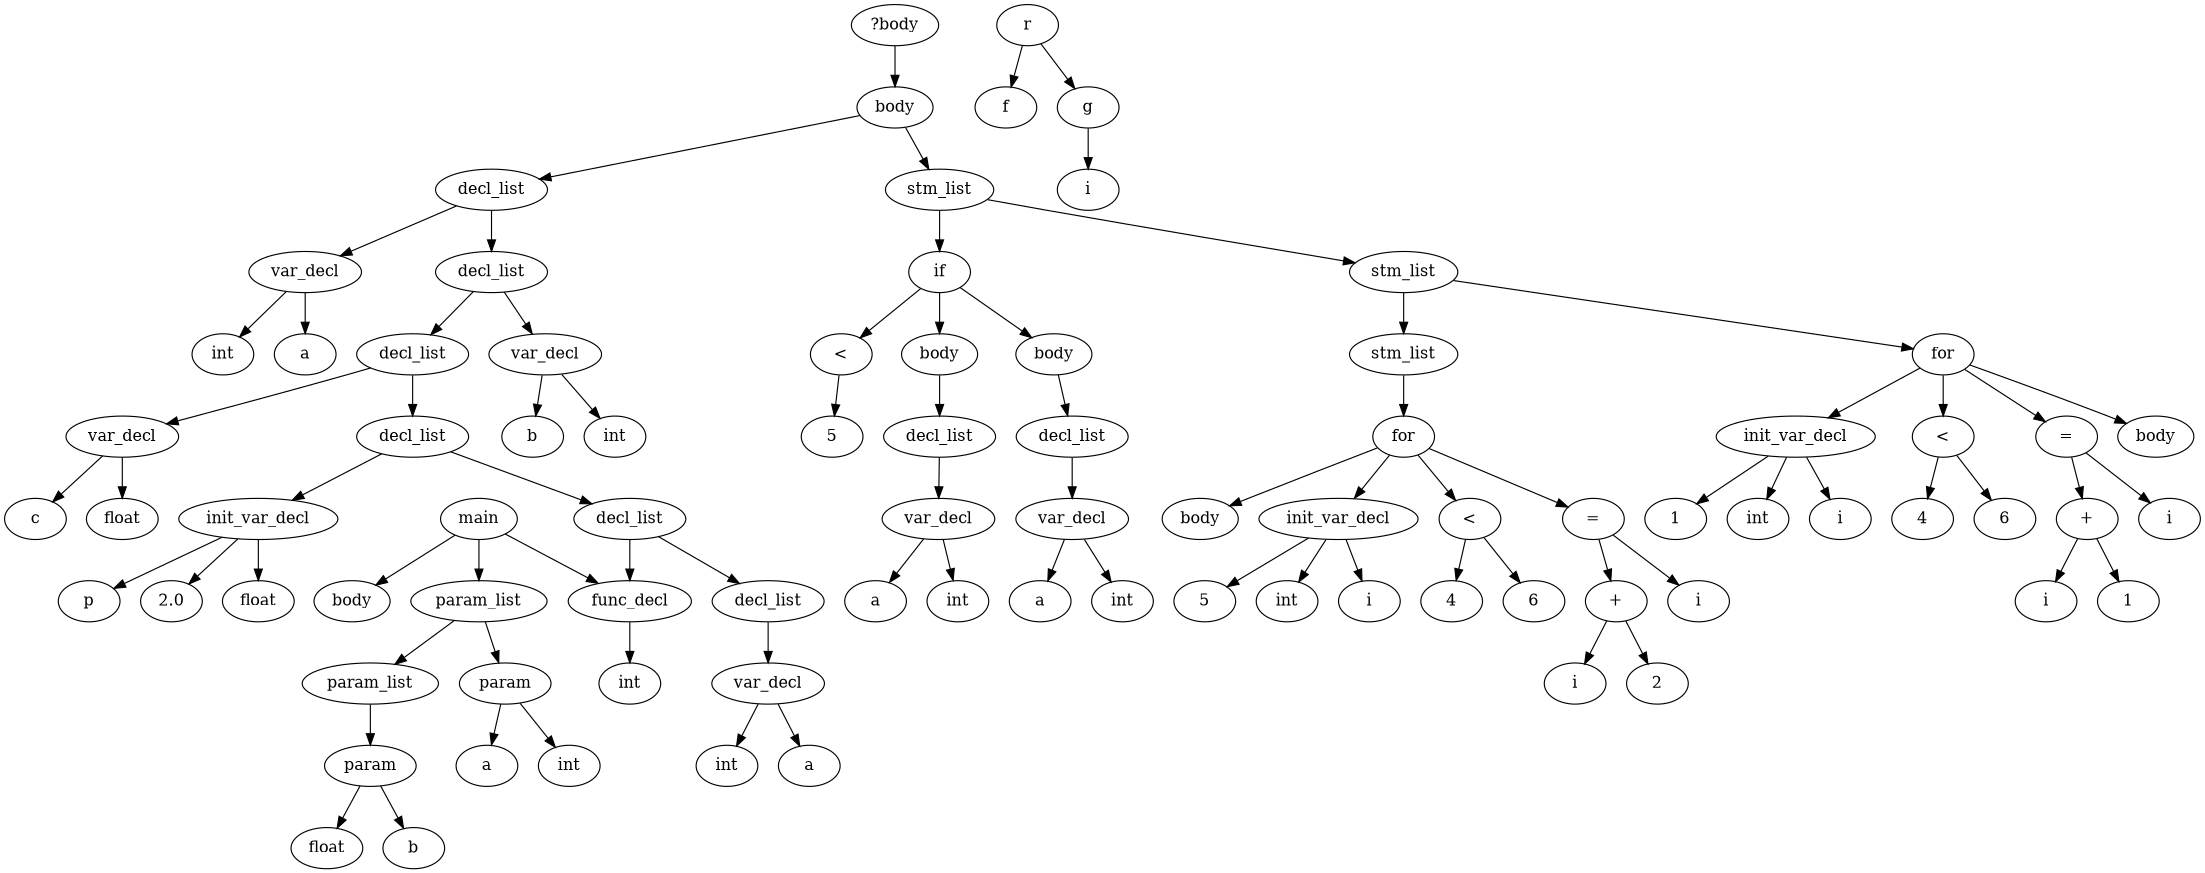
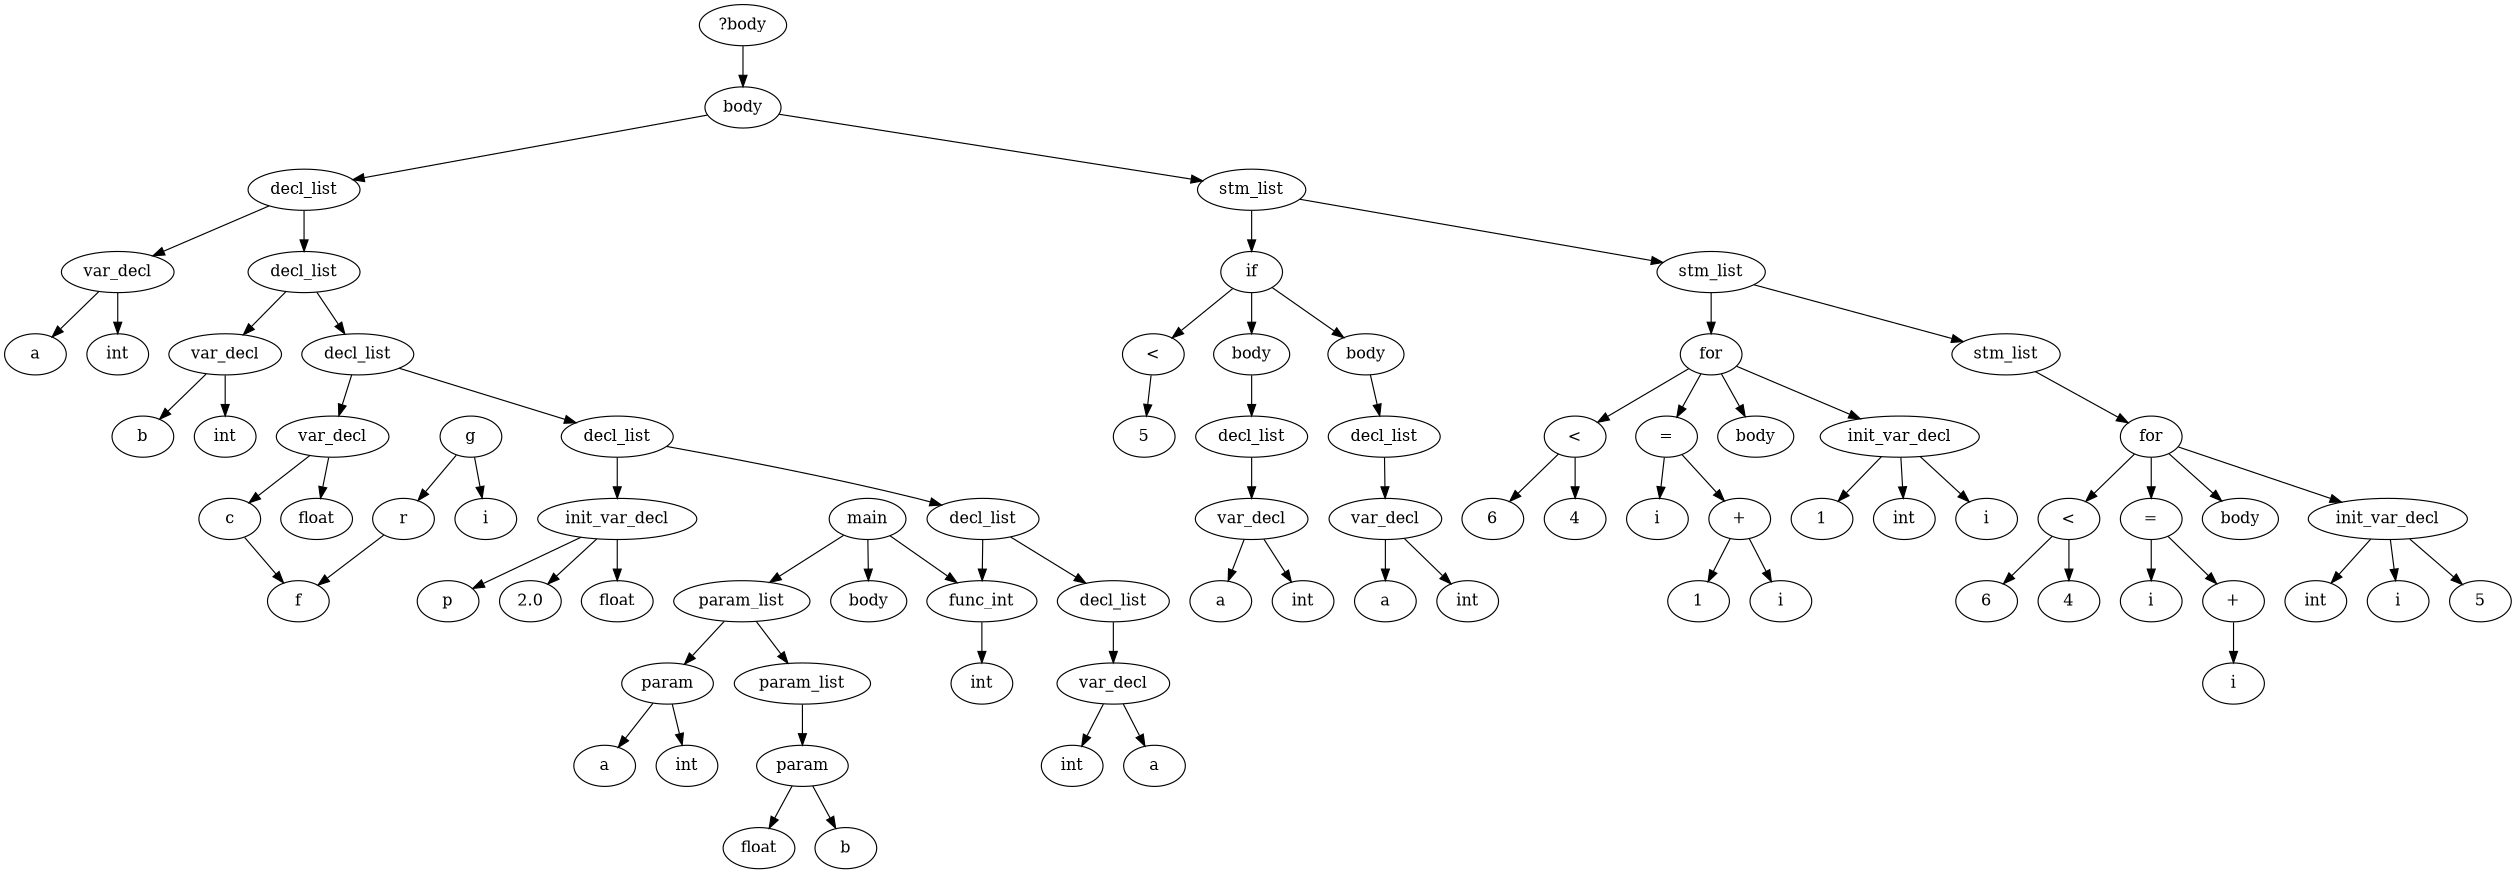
(1054, 62) -> (441, 473)
none -> (260, 556)
(630, 601) -> (982, 601)
(1657, 684) -> none
